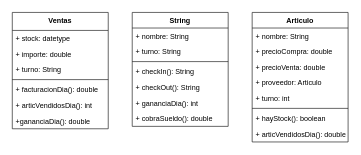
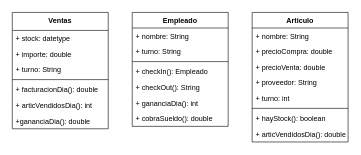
(180, 20) -> (180, 20)
(170, 72) -> (174, 72)
(293, 83) -> (290, 83)
